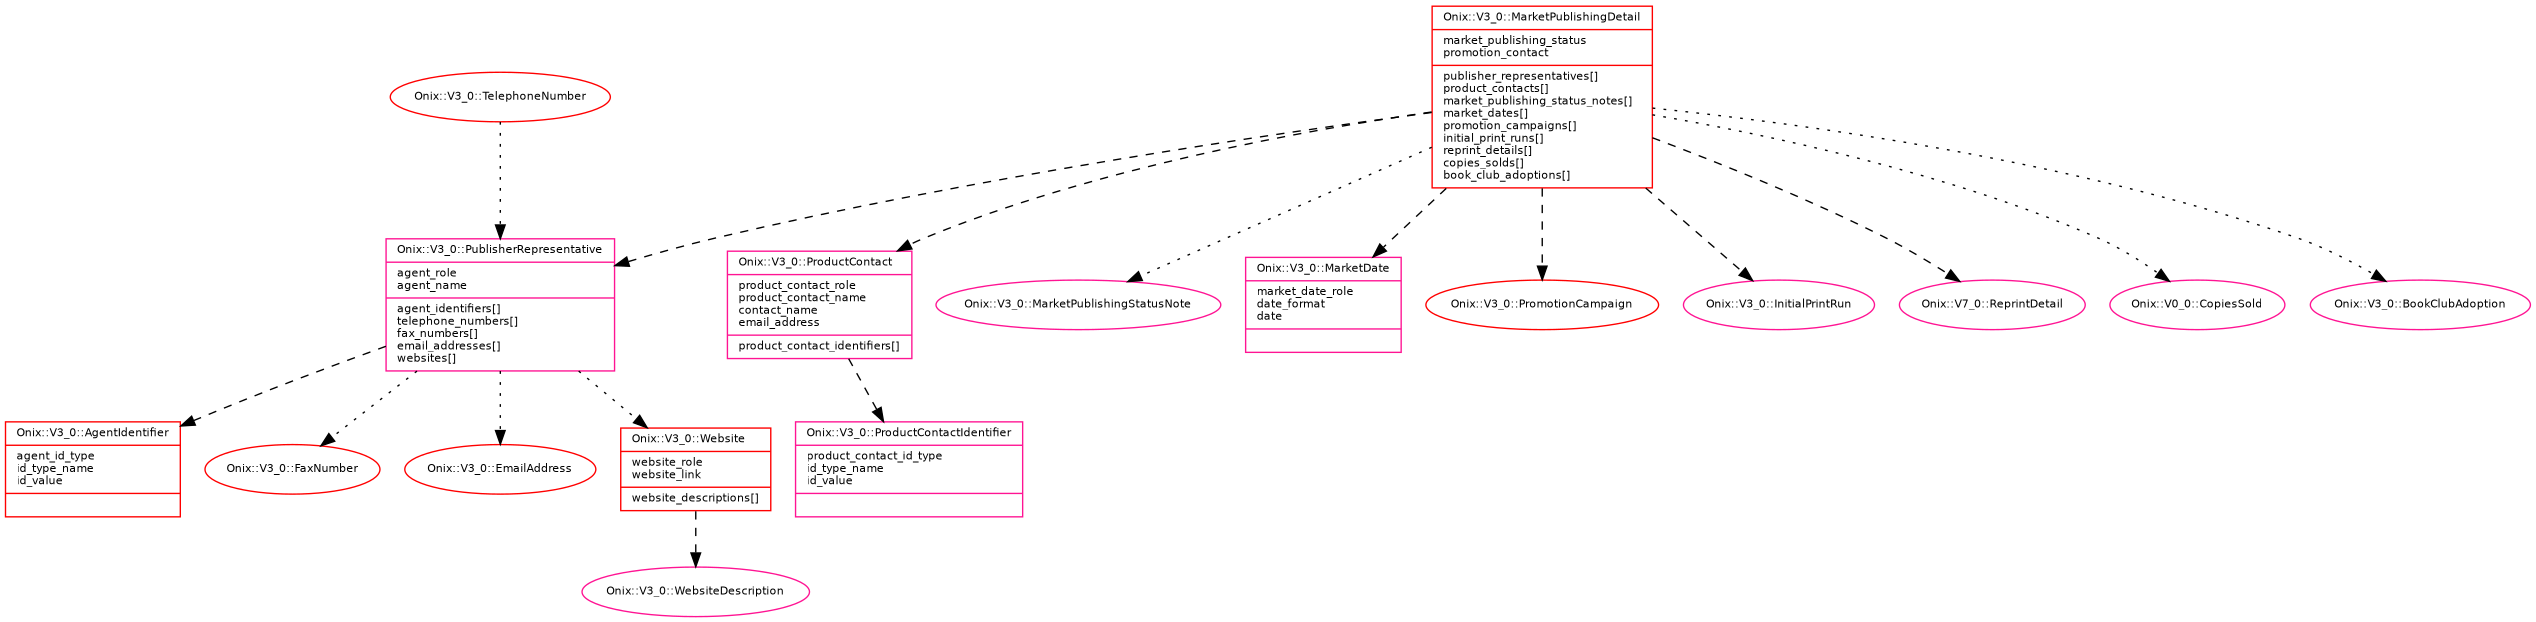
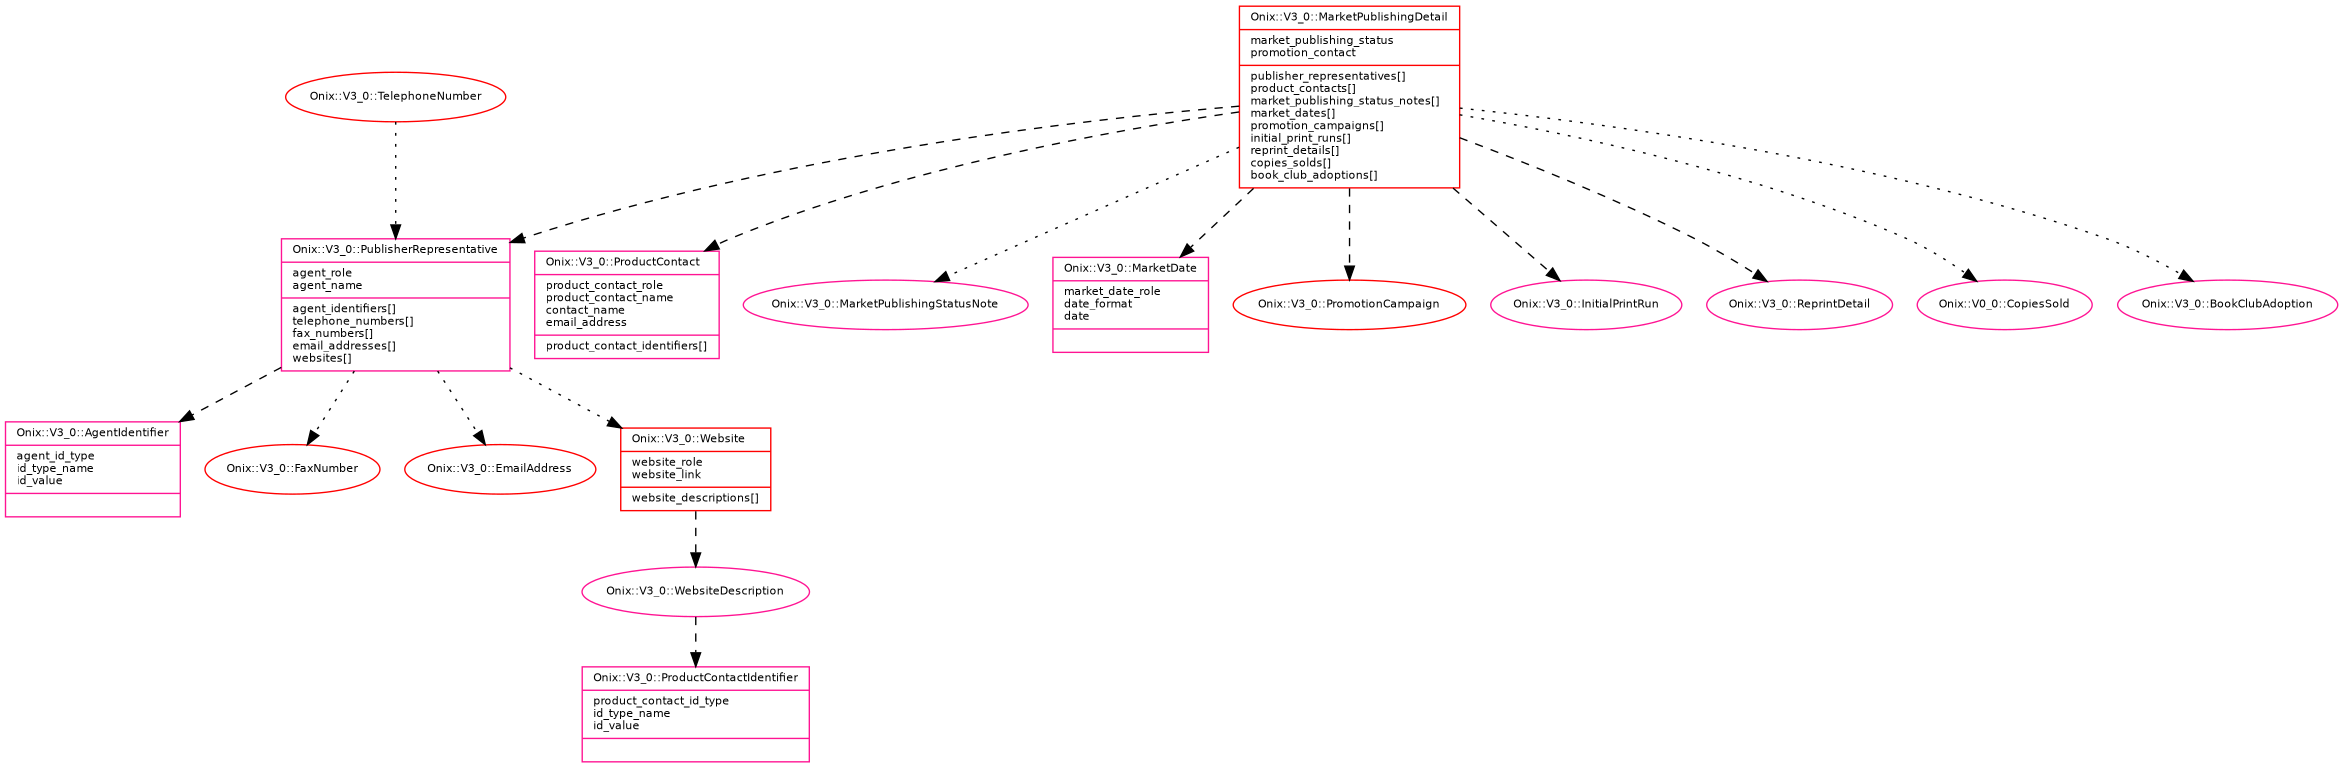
(1992, 305) -> (1800, 305)
(863, 384) -> (696, 635)
(93, 469) -> (93, 469)
